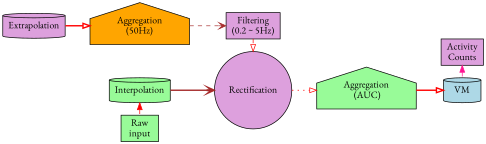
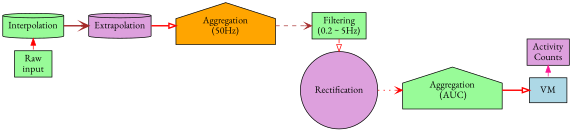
(253, 26) -> (339, 26)
(189, 90) -> (73, 26)
(301, 90) -> (387, 90)
(462, 90) -> (548, 90)
